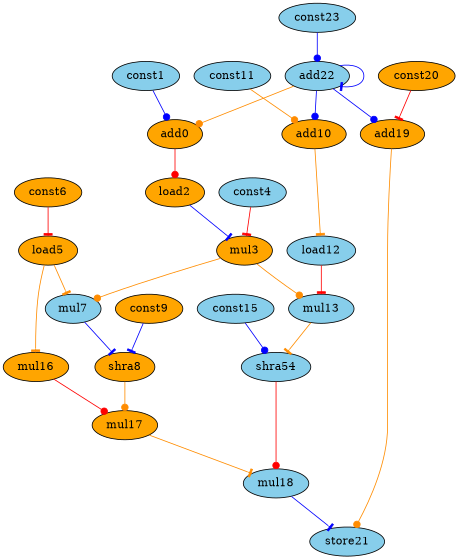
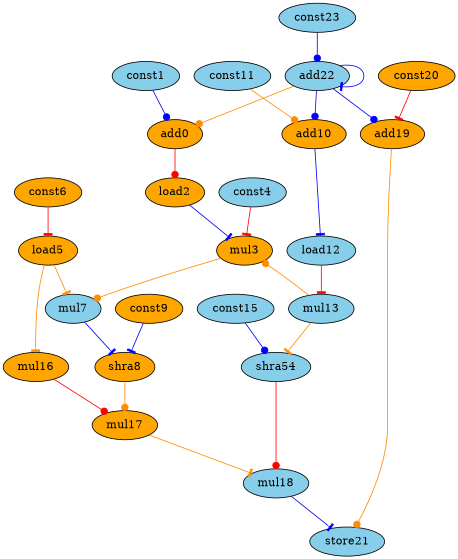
(318, 190) -> (318, 190)
(276, 279) -> (289, 280)
